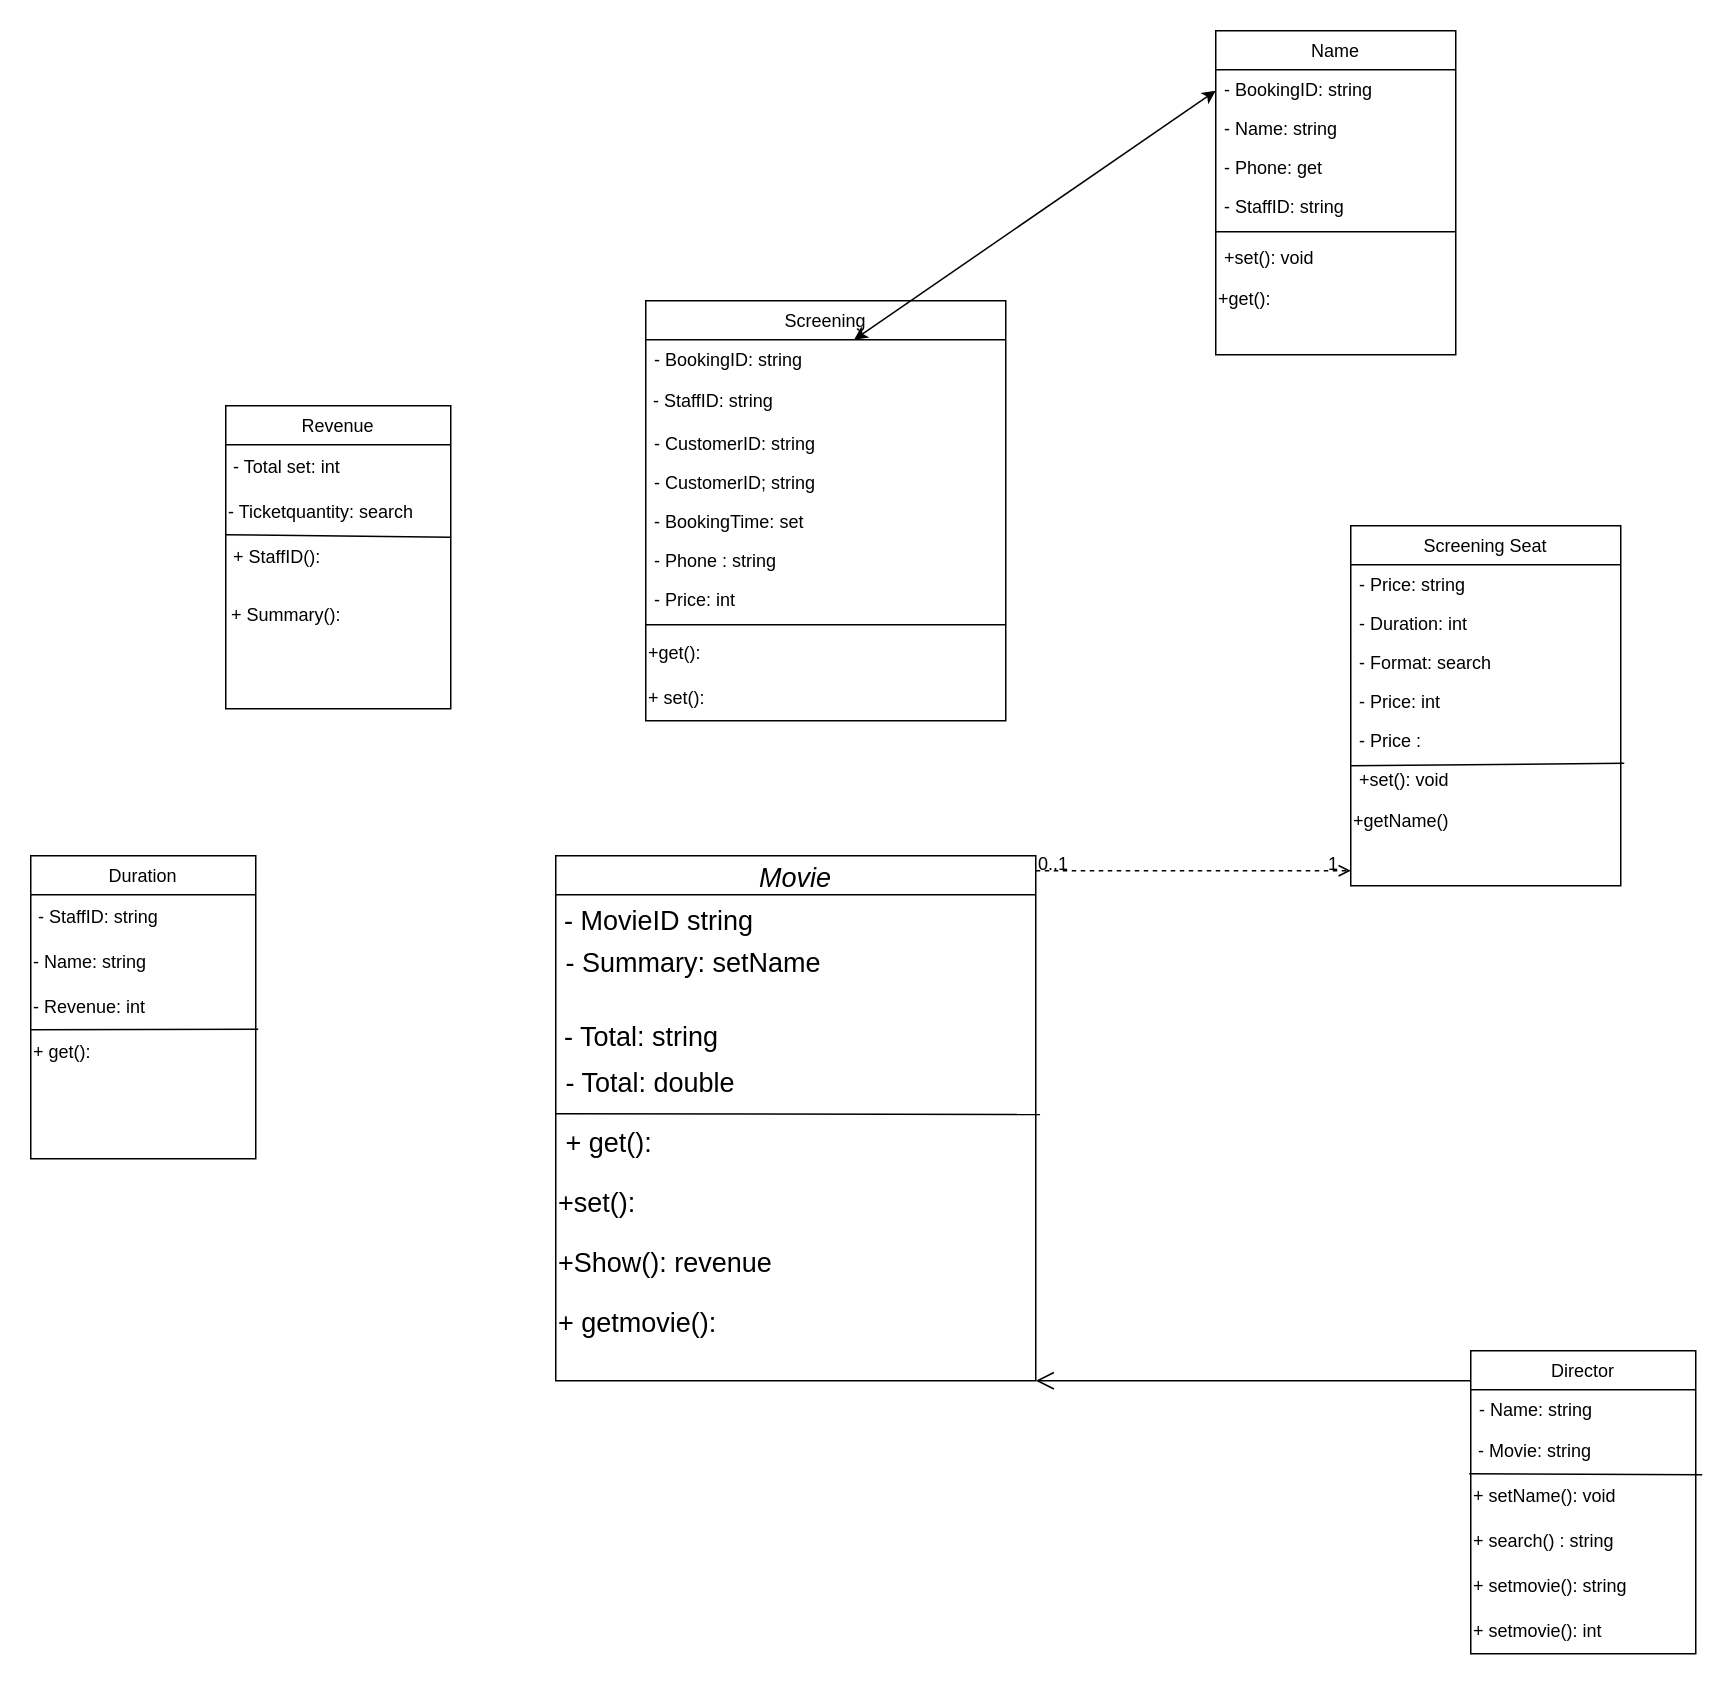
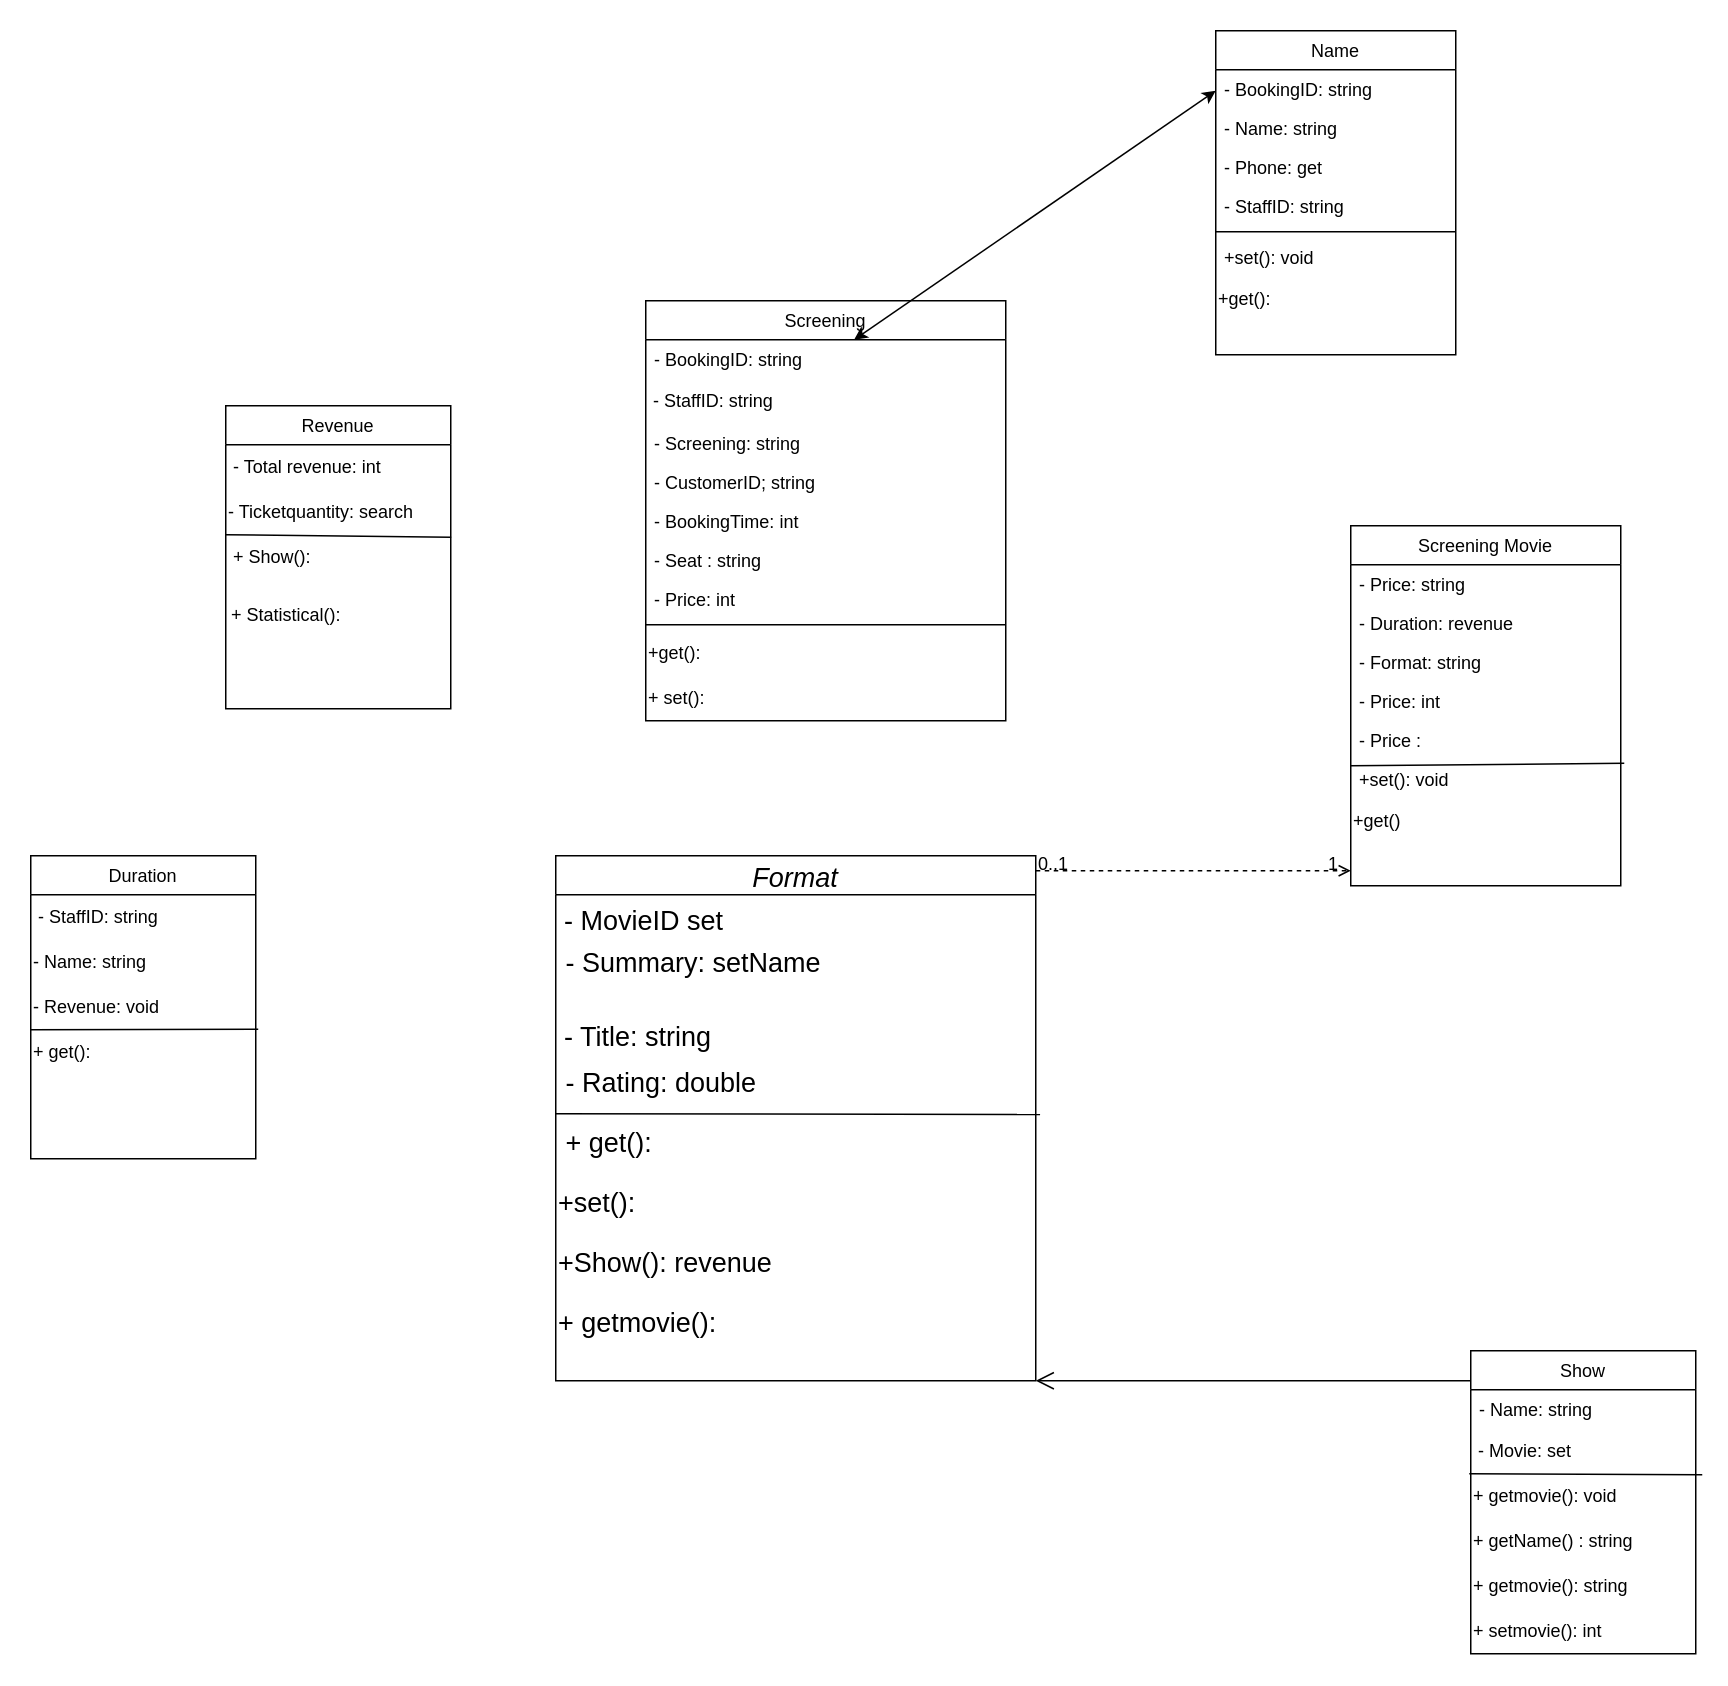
(745, 444) -> (738, 444)
(295, 467) -> (316, 467)
(733, 522) -> (731, 522)
(1485, 546) -> (1485, 546)
(285, 557) -> (269, 557)
(723, 561) -> (718, 561)
(287, 616) -> (287, 616)
(1423, 624) -> (1445, 624)
(1433, 663) -> (1430, 663)
(1404, 821) -> (1384, 821)
(795, 878) -> (795, 878)
(671, 921) -> (652, 921)
(95, 1007) -> (100, 1007)
(660, 1037) -> (656, 1037)
(655, 1084) -> (662, 1084)
(1583, 1371) -> (1583, 1371)
(1538, 1451) -> (1525, 1451)
(1550, 1496) -> (1553, 1496)
(1558, 1541) -> (1563, 1541)
(1563, 1586) -> (1563, 1586)
